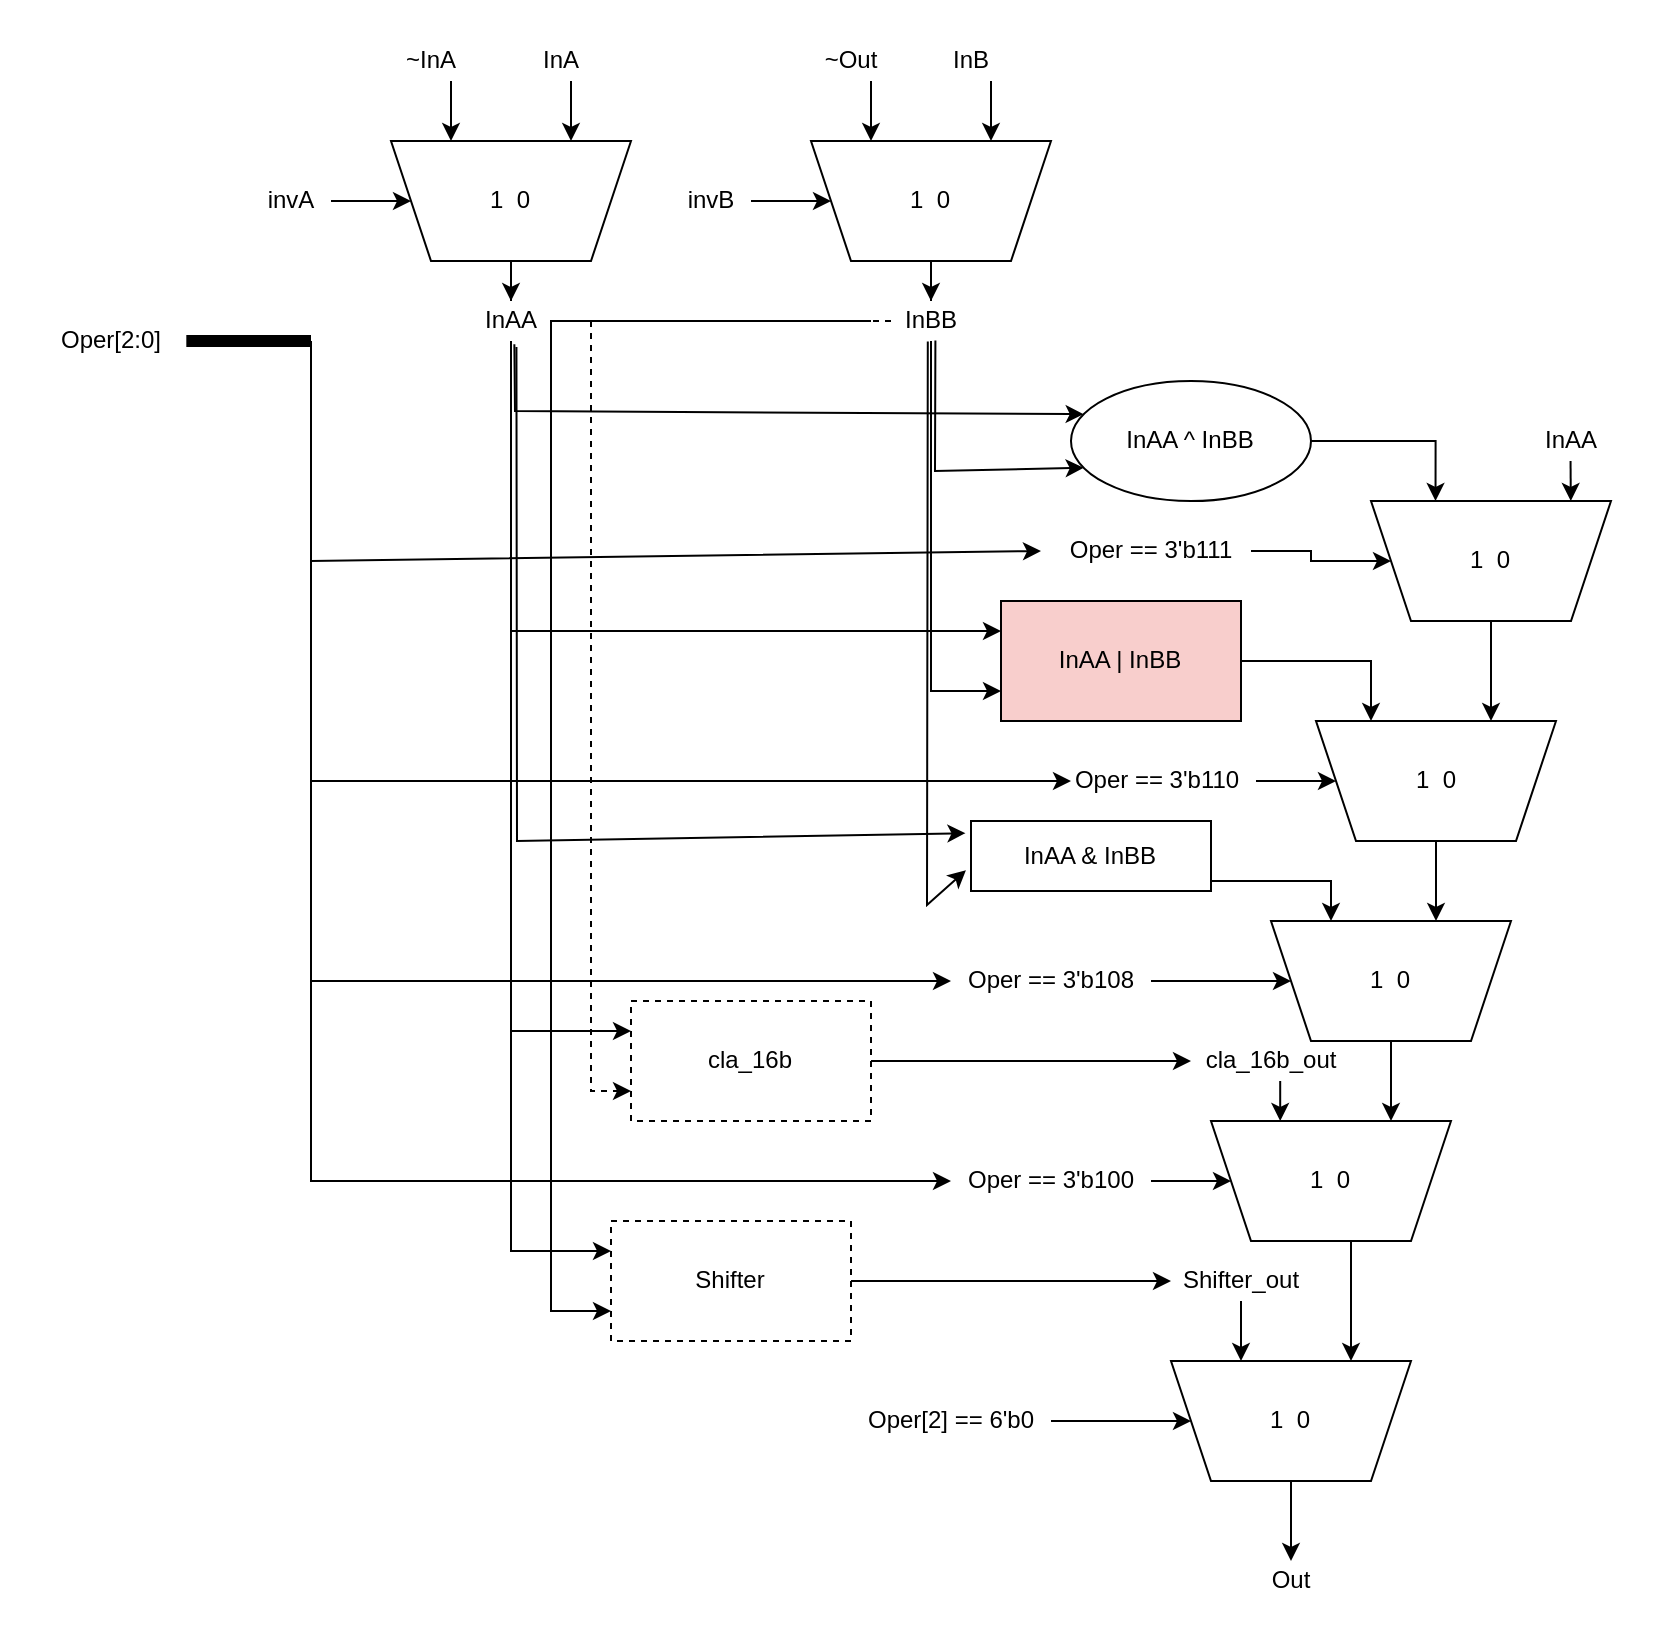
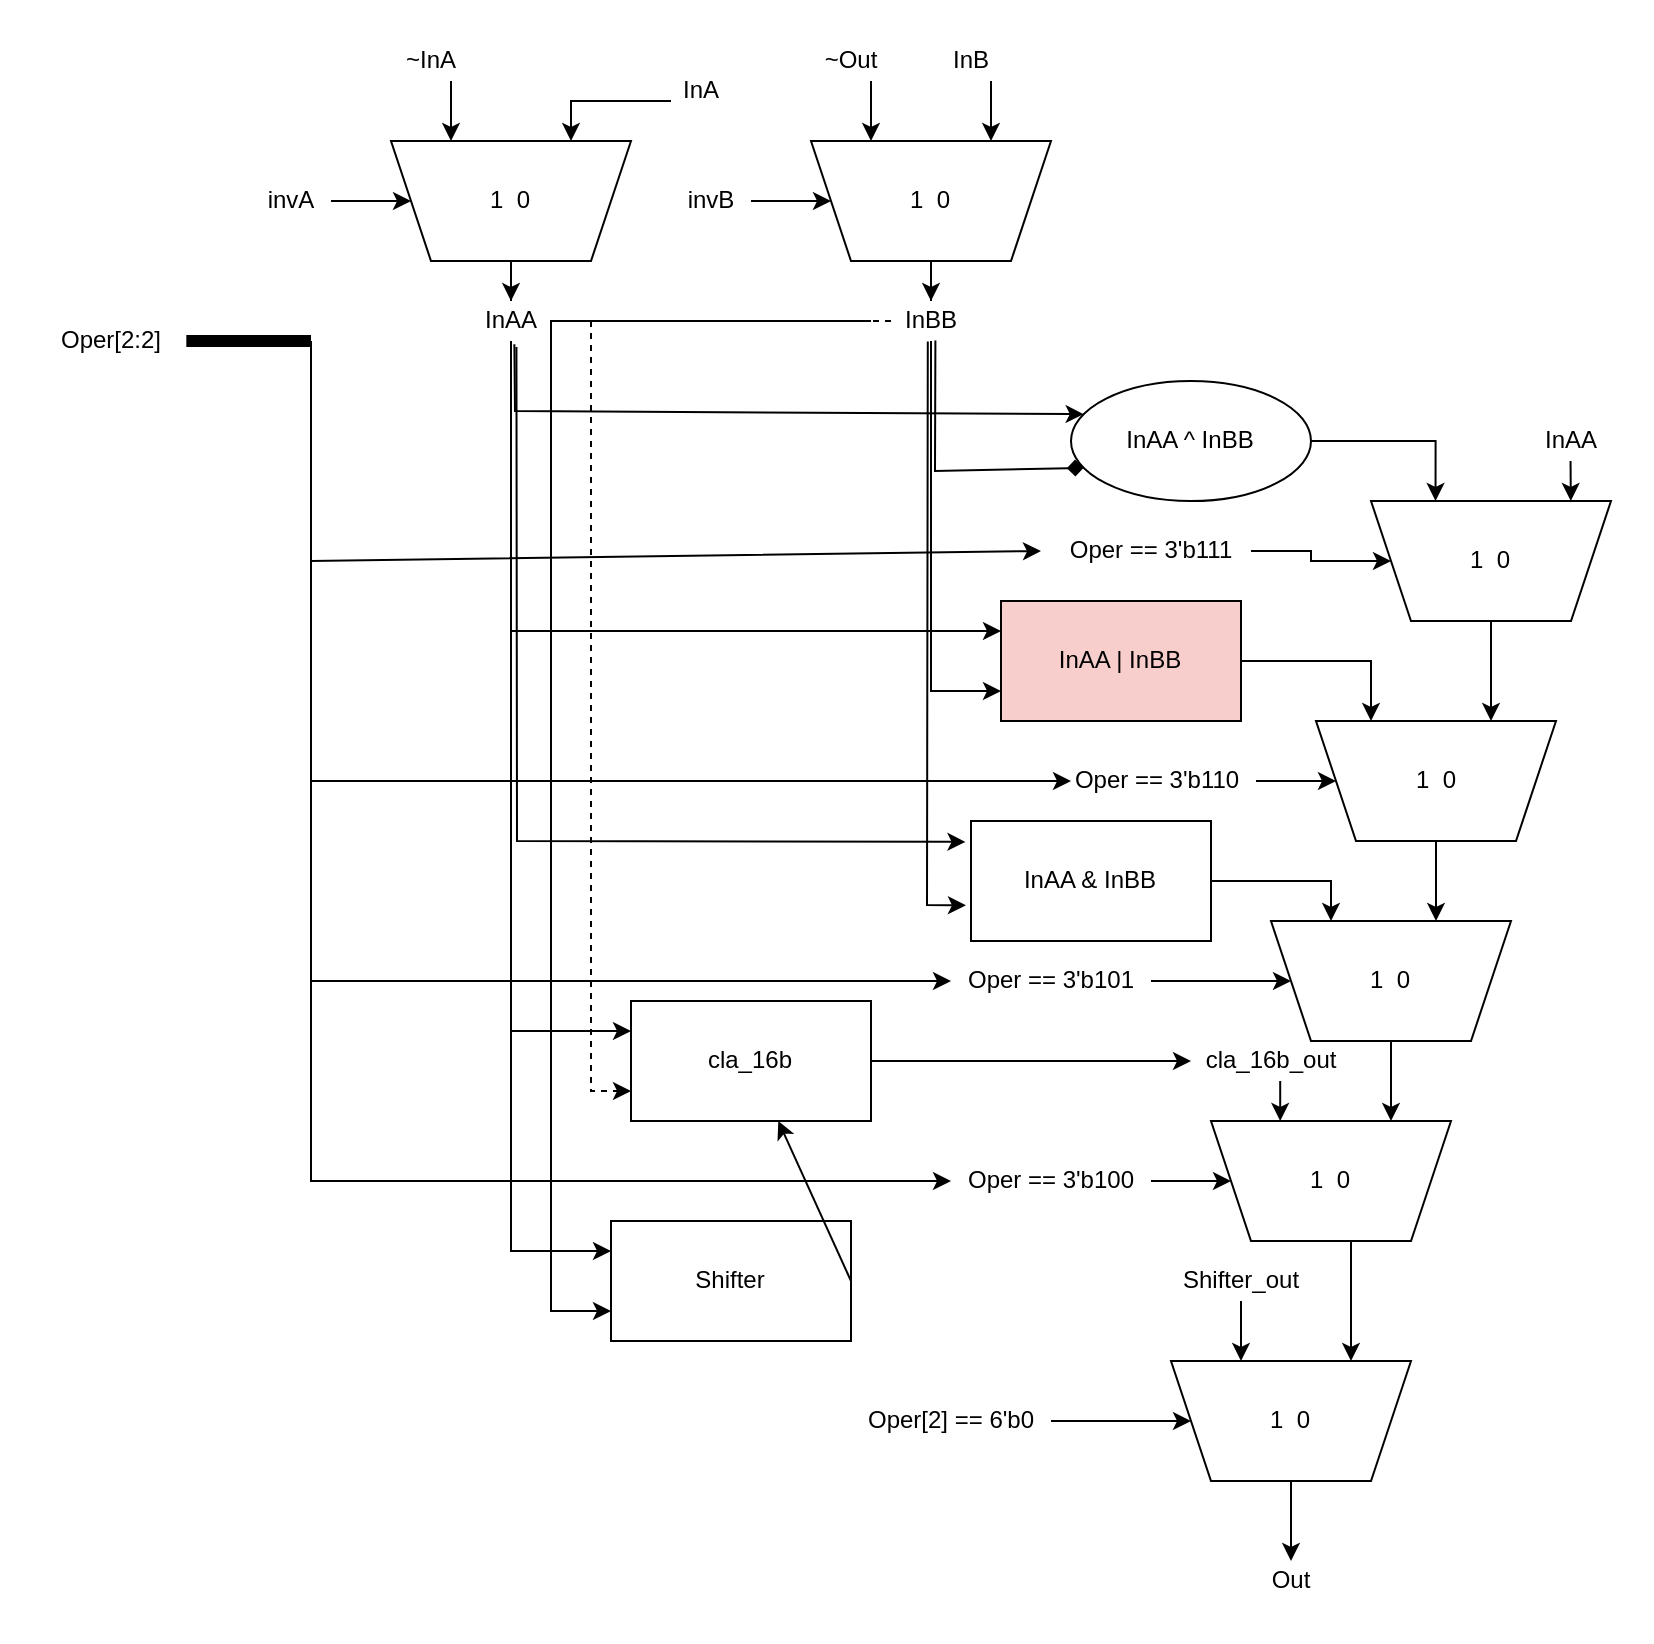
(561, 61) -> (701, 91)
(112, 341) -> (112, 341)
(1068, 468) -> (1067, 468)
(1091, 856) -> (1091, 881)
(1052, 981) -> (1052, 981)
(751, 1061) -> (751, 1061)
(731, 1281) -> (731, 1281)
(1004, 1281) -> (829, 1234)
